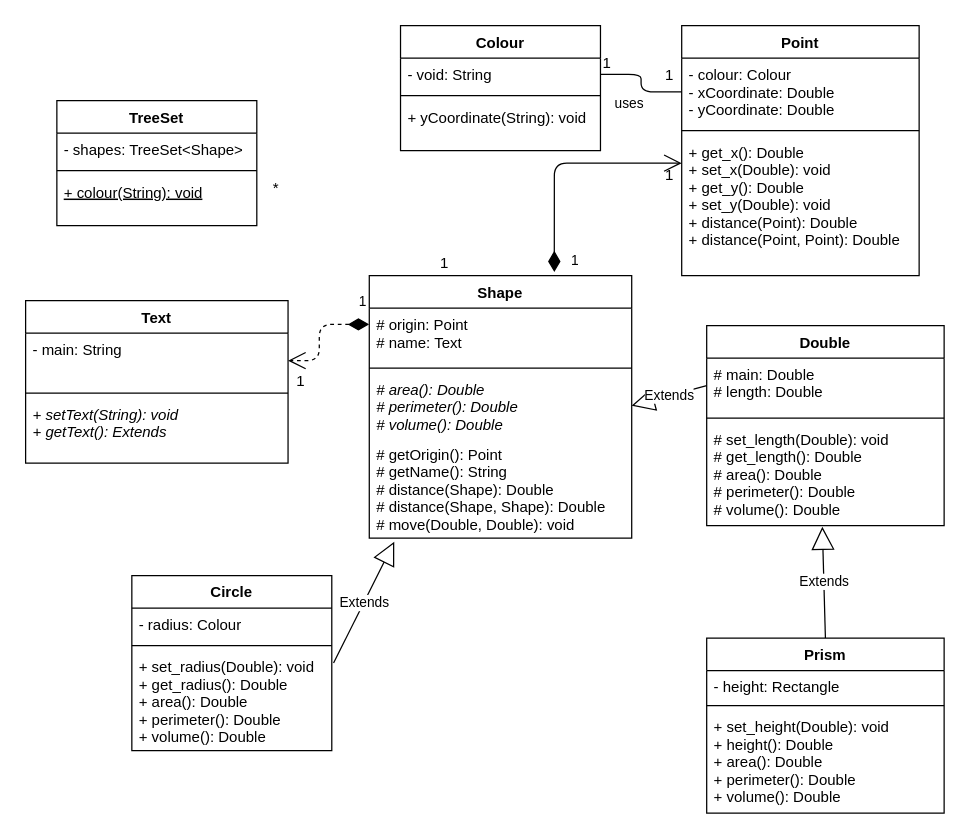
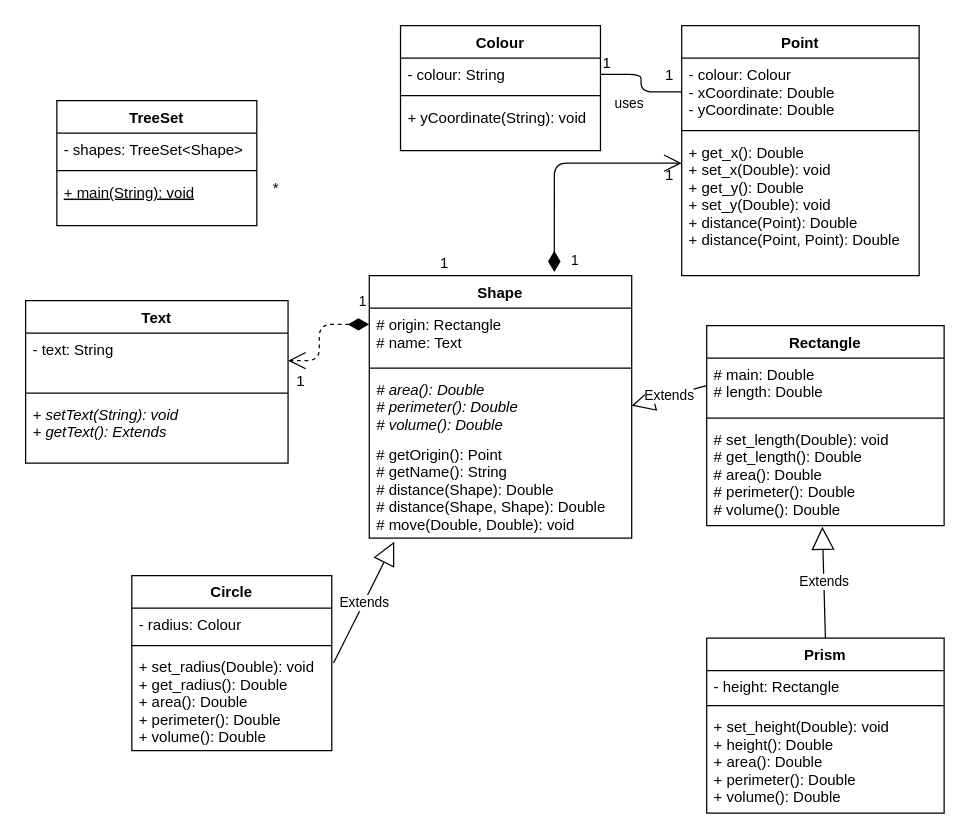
(457, 75) -> (465, 75)
(144, 193) -> (136, 193)
(428, 325) -> (444, 325)
(825, 343) -> (825, 343)
(82, 350) -> (84, 350)
